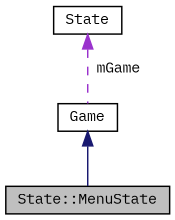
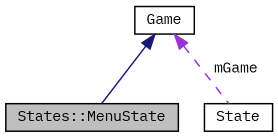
(88, 76) -> (206, 75)
(88, 200) -> (92, 117)
